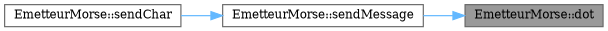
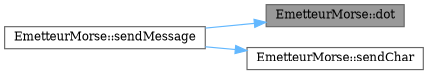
(196, 16) -> (220, 48)
